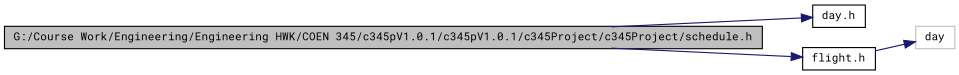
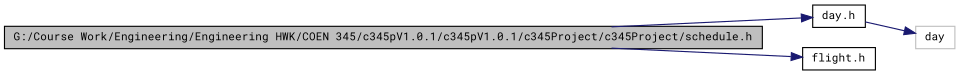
(890, 47) -> (885, 26)
